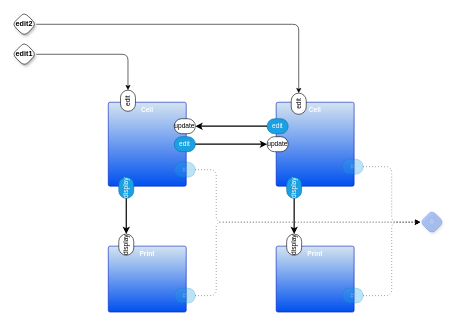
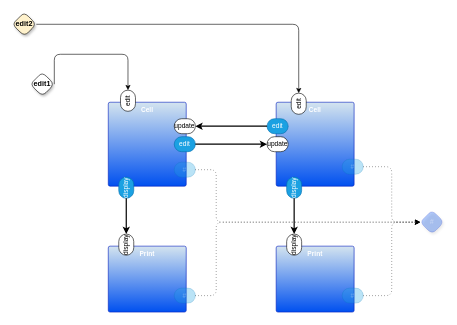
(24, 24) -> (24, 24)
(24, 54) -> (42, 84)
